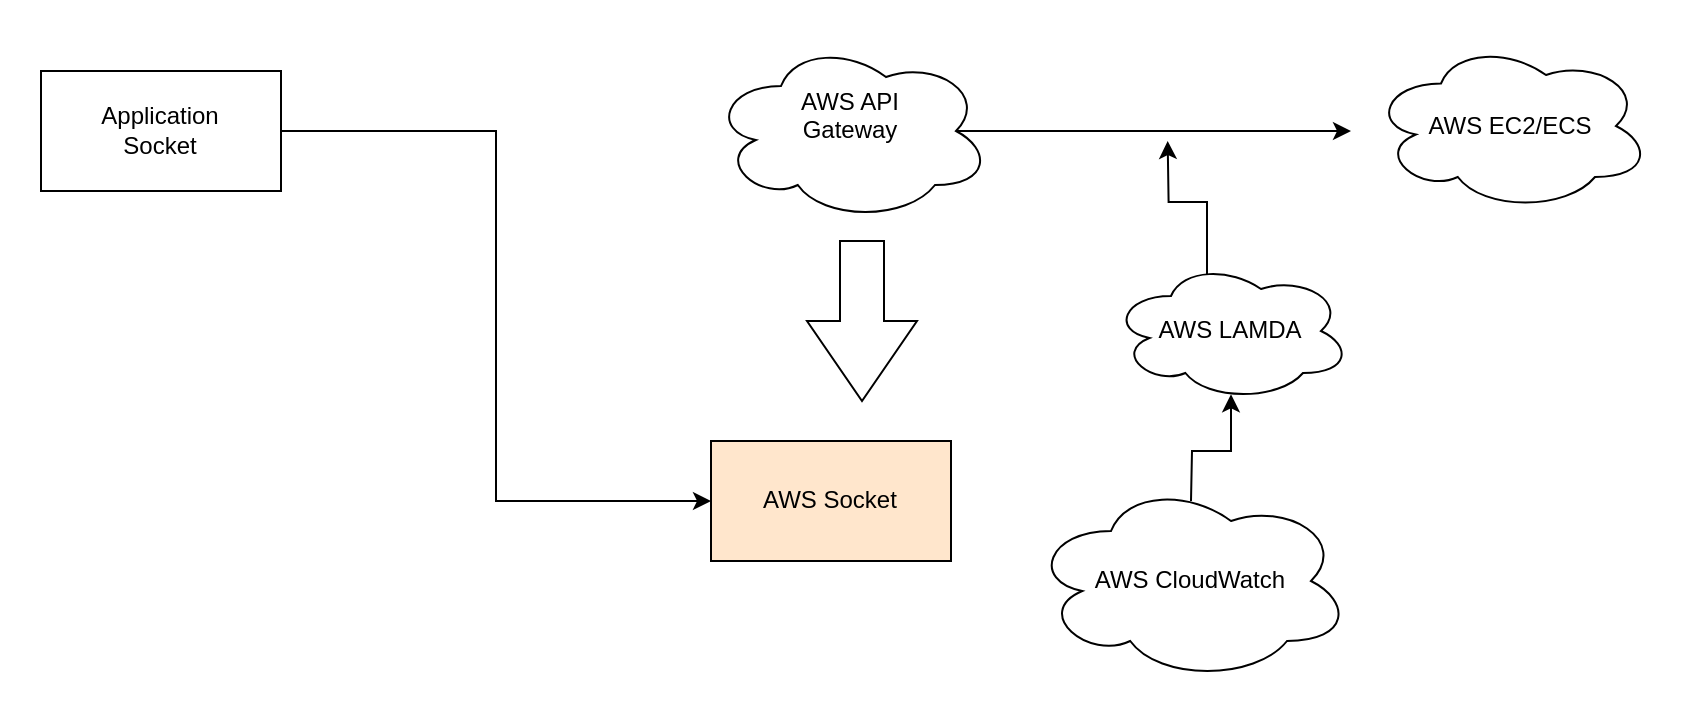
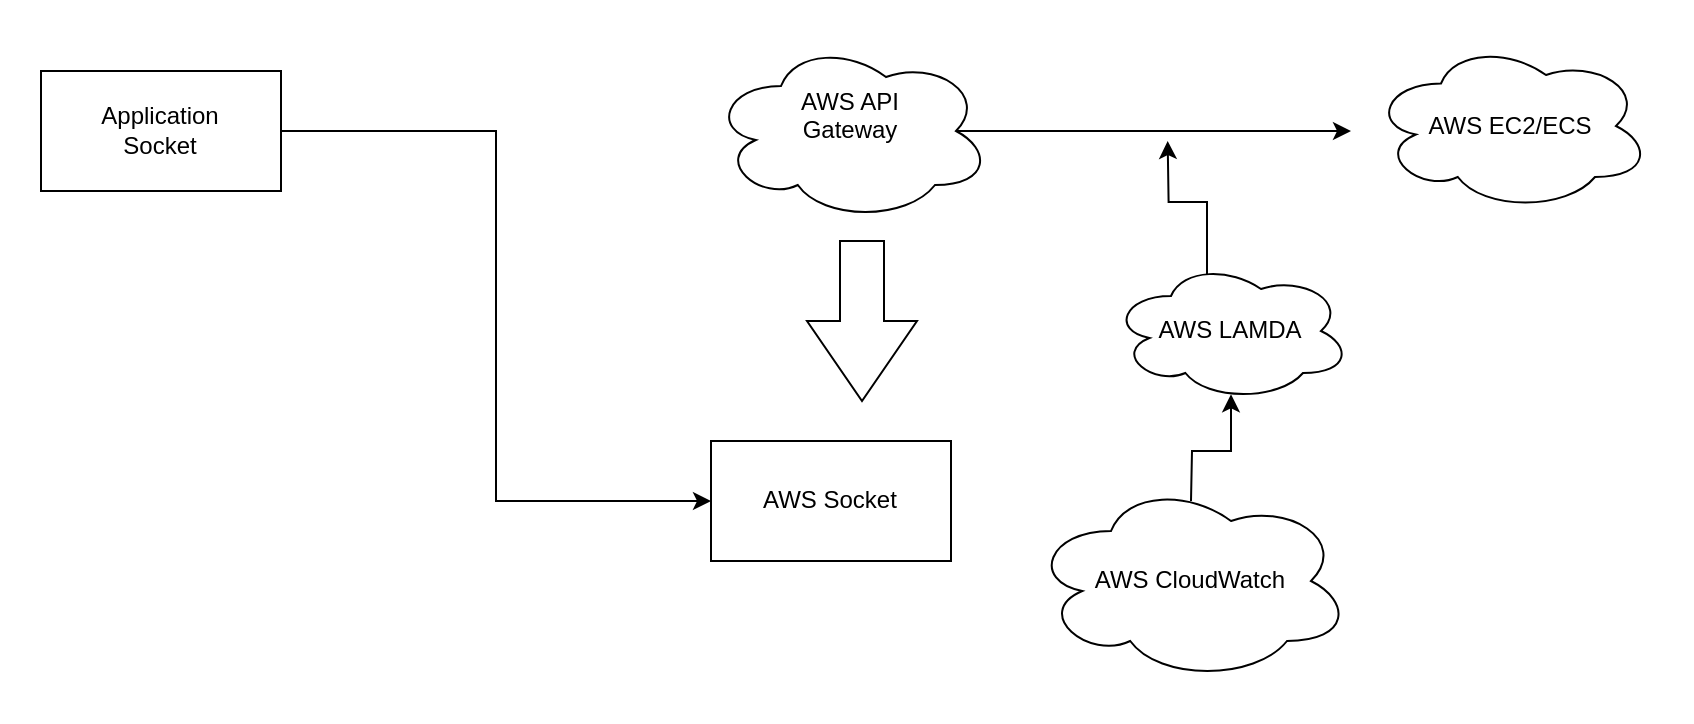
(831, 501) -> (831, 501)
